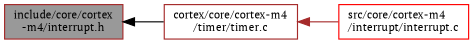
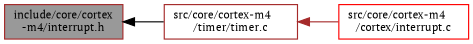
(231, 22) -> (231, 22)
(404, 22) -> (404, 22)
